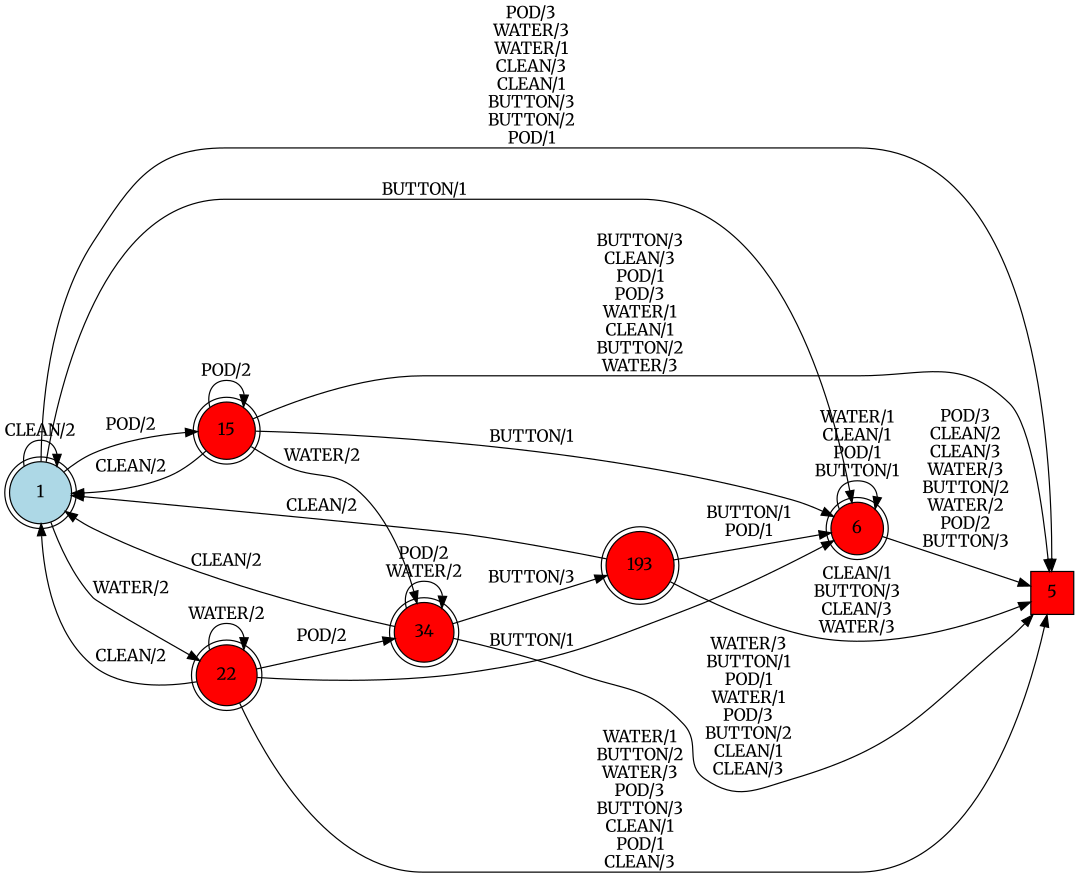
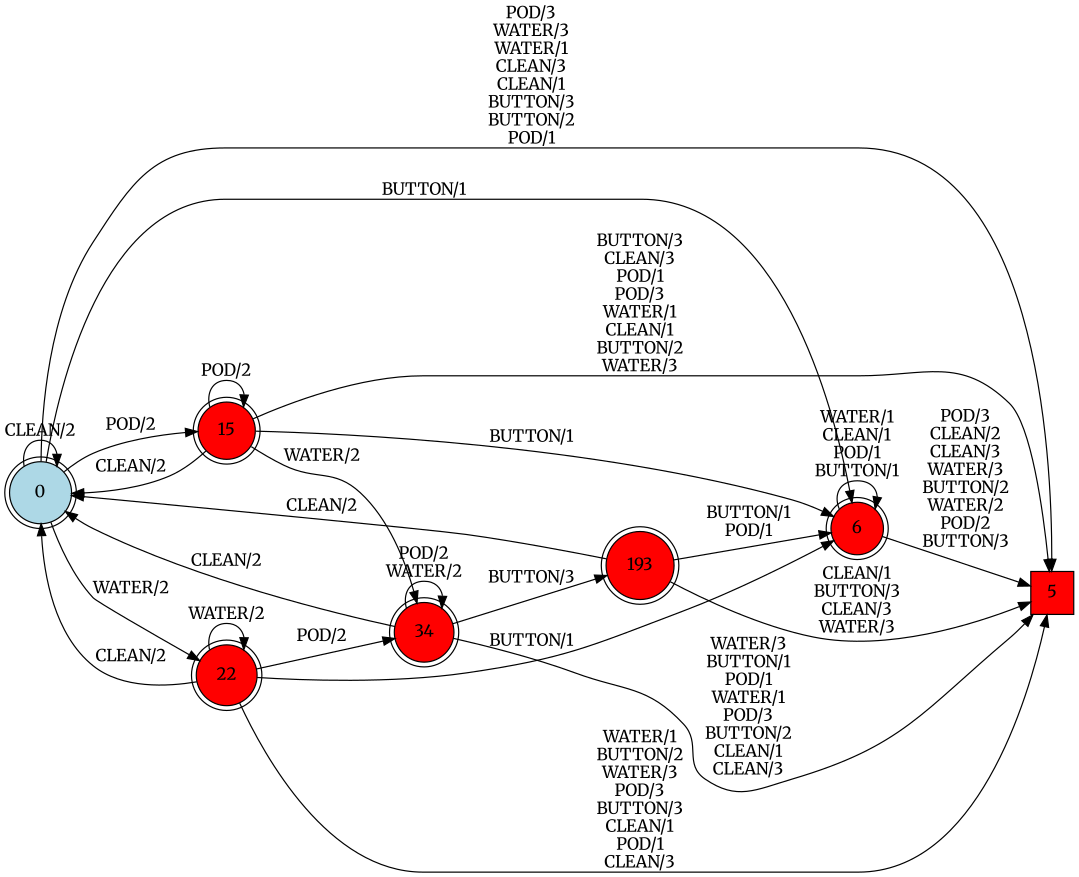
(41, 493) -> (41, 493)
